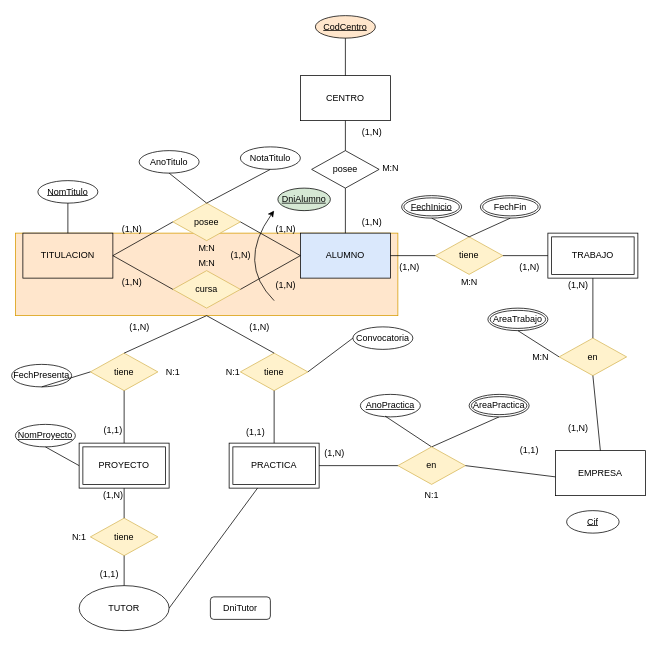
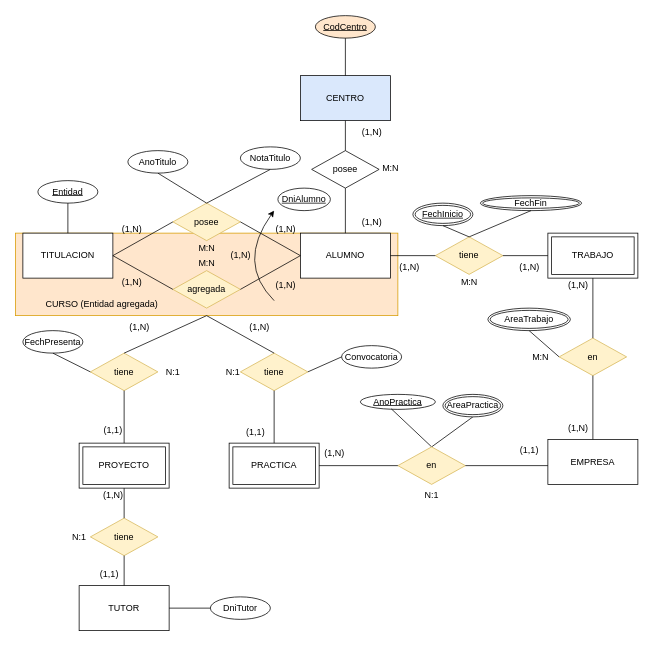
(345, 98) -> (345, 98)
(169, 162) -> (158, 162)
(68, 192) -> (68, 192)
(304, 199) -> (304, 199)
(432, 207) -> (443, 214)
(510, 207) -> (531, 203)
(68, 255) -> (68, 255)
(345, 255) -> (345, 255)
(207, 289) -> (207, 289)
none -> (102, 304)
(518, 319) -> (529, 319)
(383, 338) -> (372, 357)
(42, 375) -> (53, 342)
(390, 405) -> (398, 402)
(499, 405) -> (473, 405)
(45, 435) -> none
(62, 456) -> none
(600, 473) -> (593, 462)
(593, 522) -> none
(213, 548) -> (189, 608)
(124, 608) -> (124, 608)
(240, 608) -> (240, 608)
